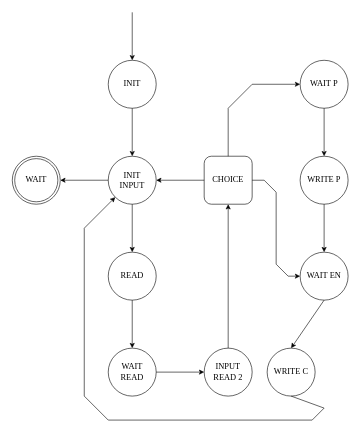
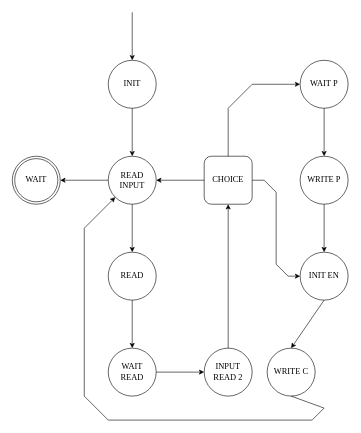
(132, 180) -> (132, 180)
(324, 276) -> (324, 276)
